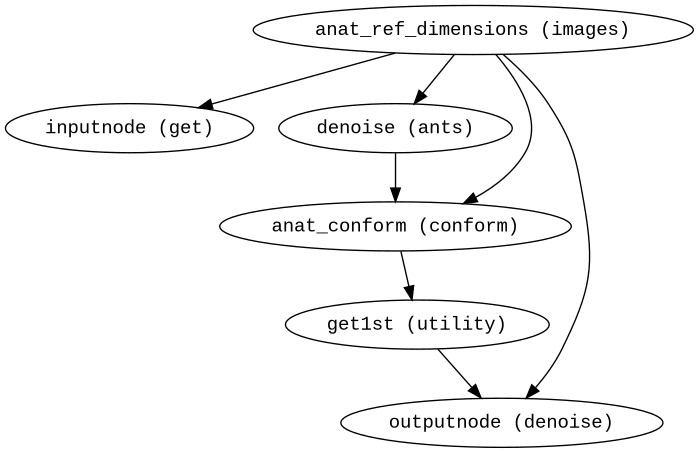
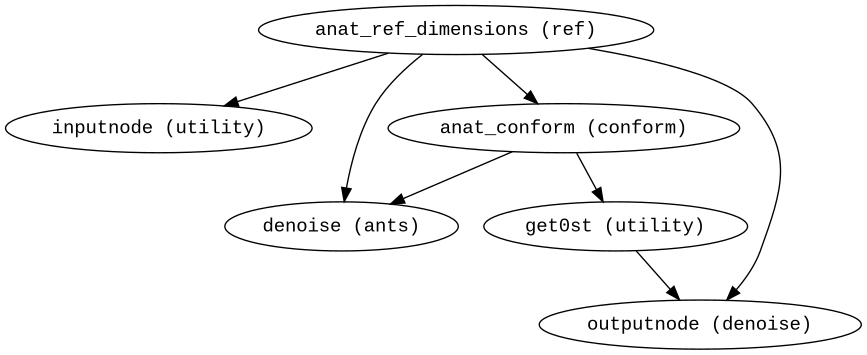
(473, 30) -> (456, 30)
(130, 128) -> (159, 128)
(396, 171) -> (458, 175)
(417, 325) -> (616, 226)
